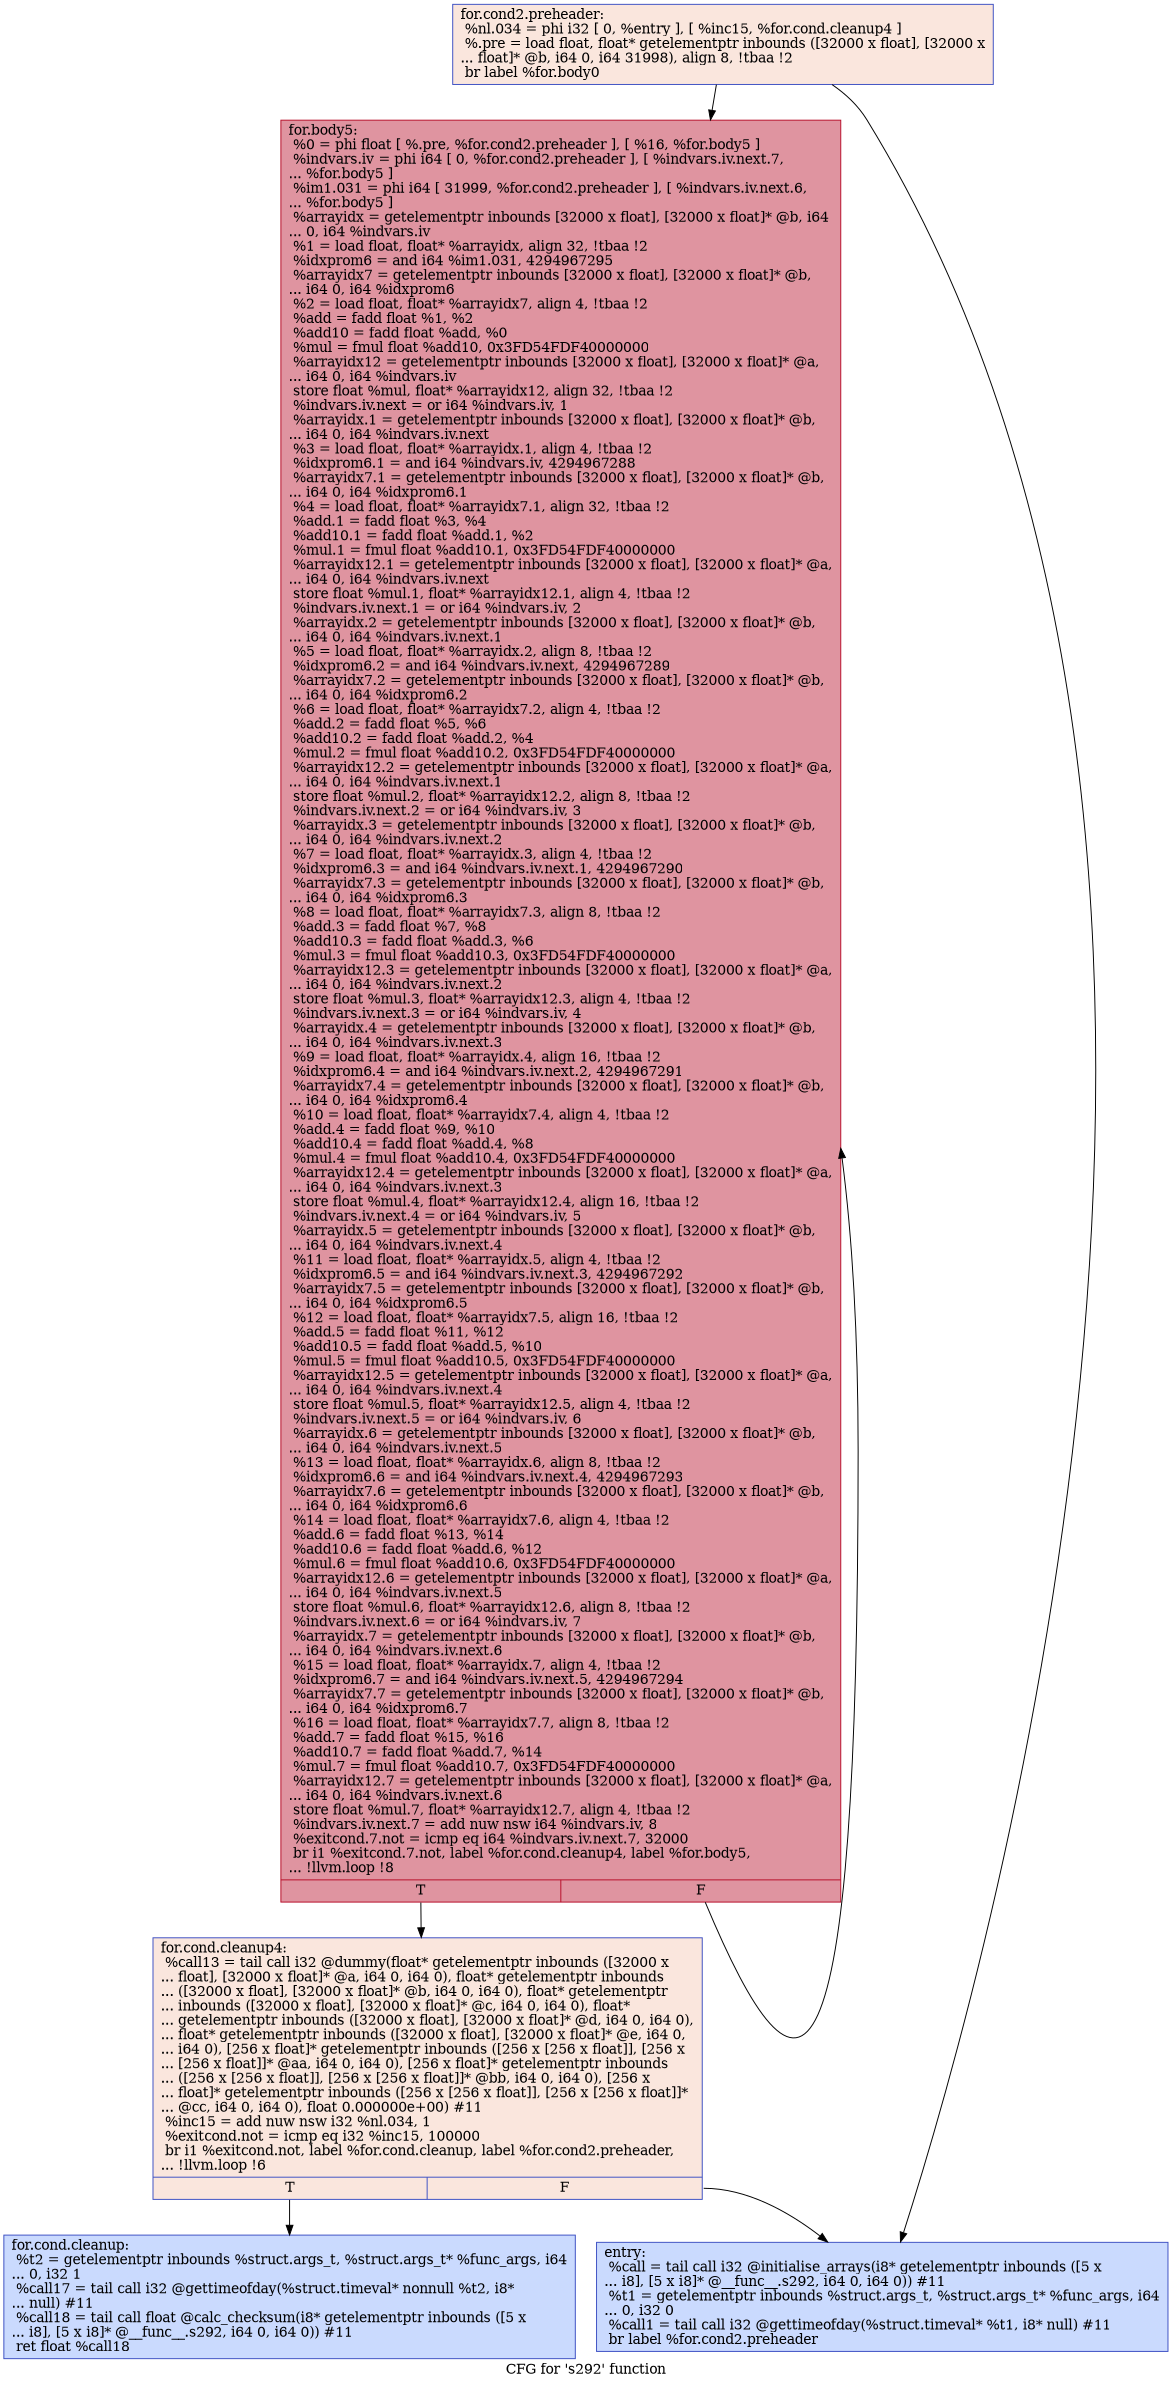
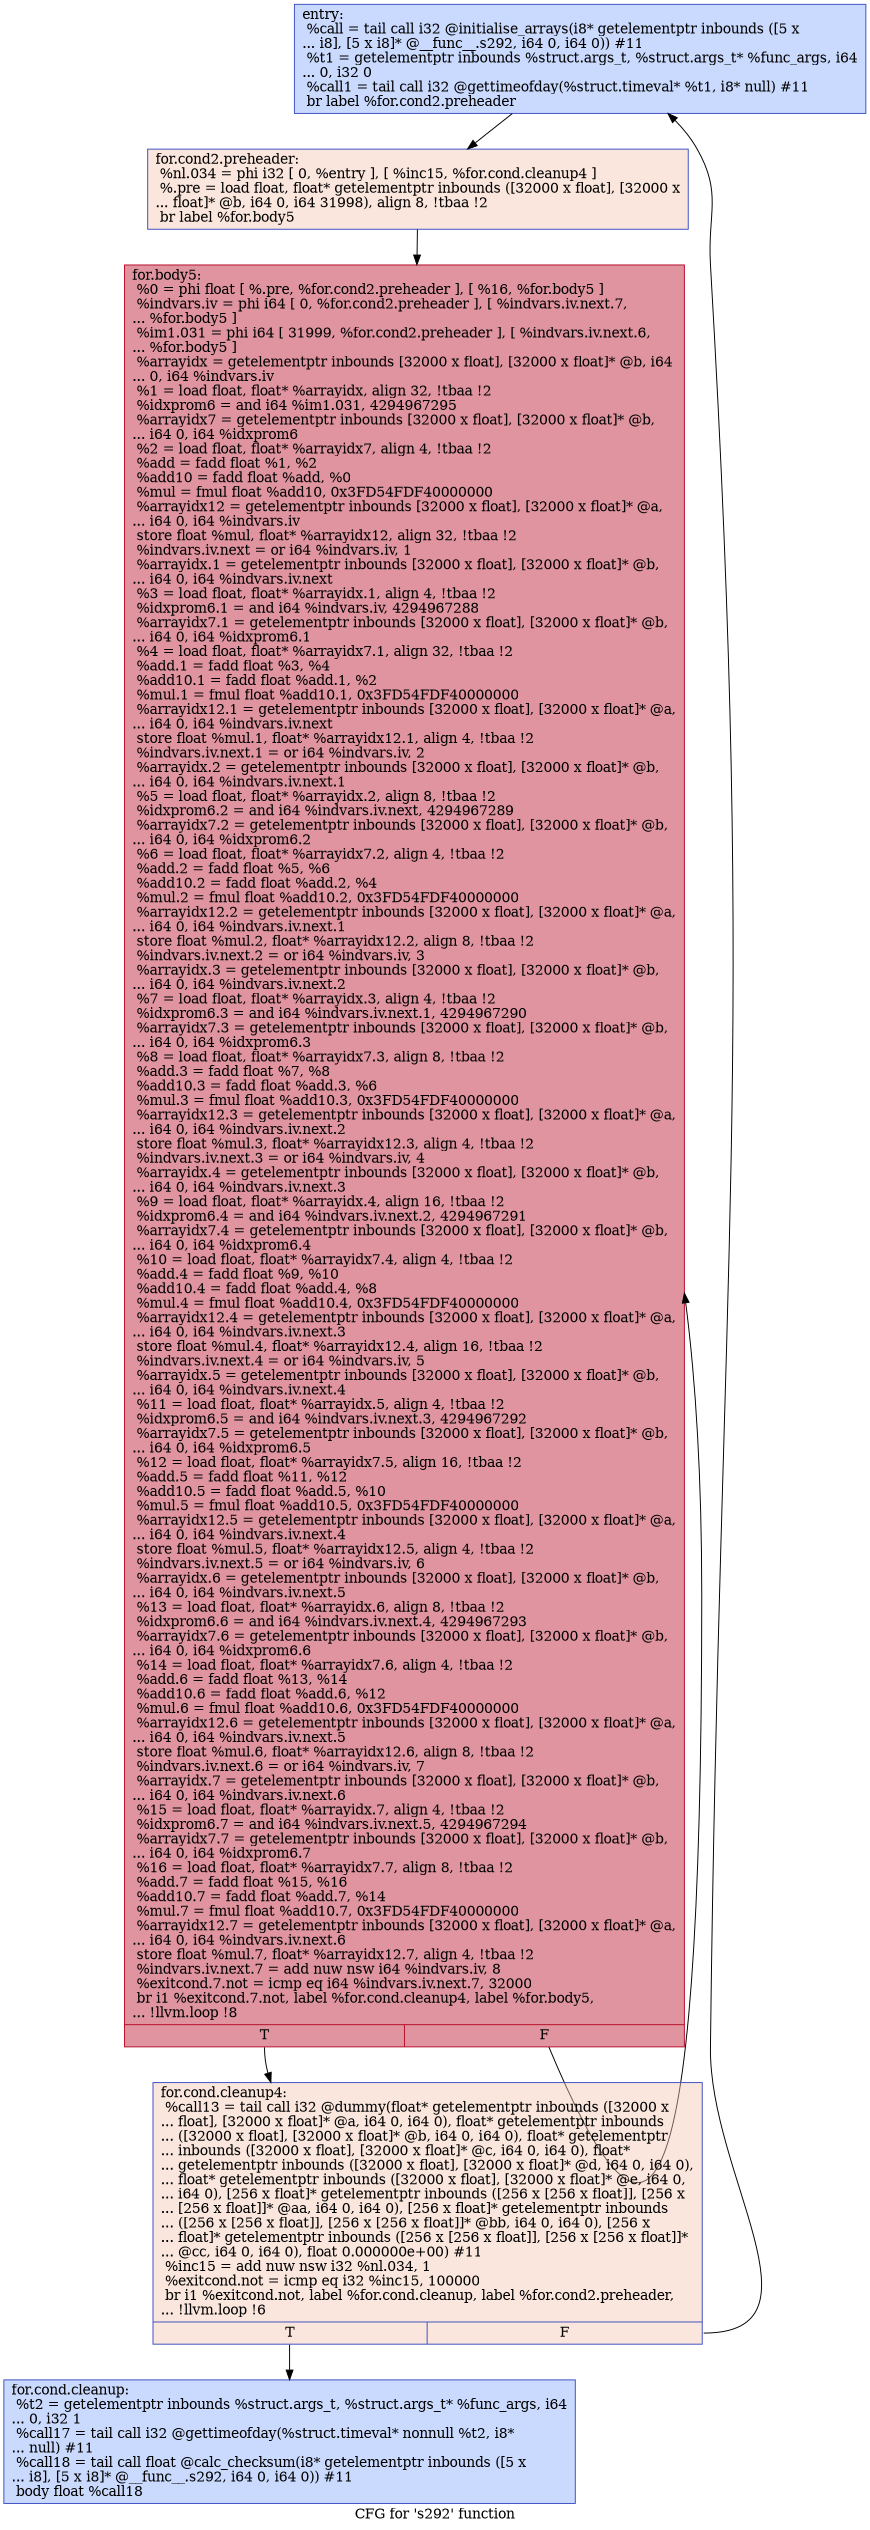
(530, 73) -> (225, 218)
(1091, 1142) -> (494, 128)
(71, 2347) -> (77, 2492)
